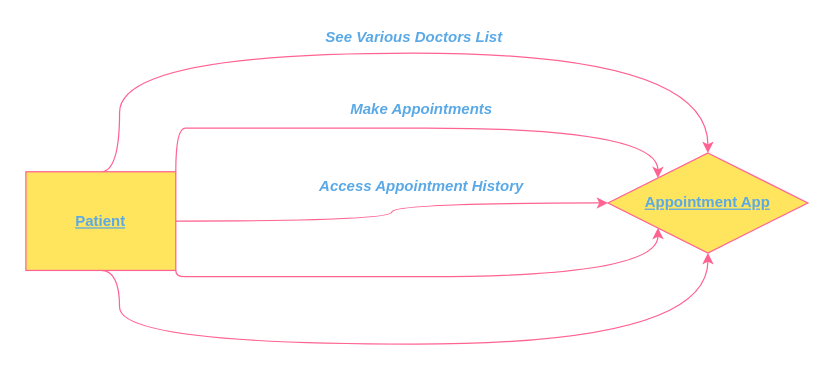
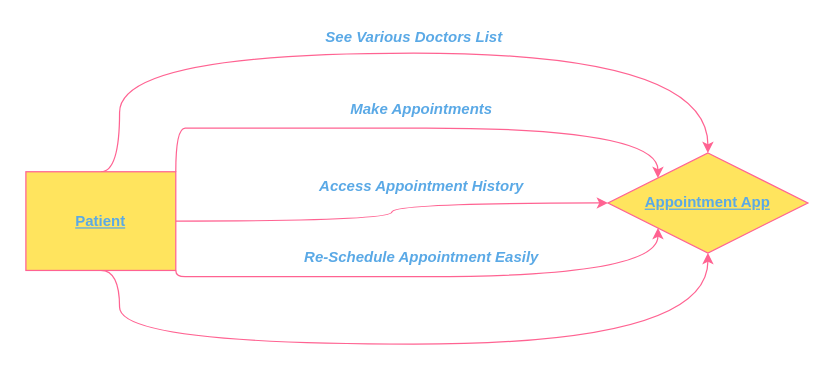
none -> (422, 258)
